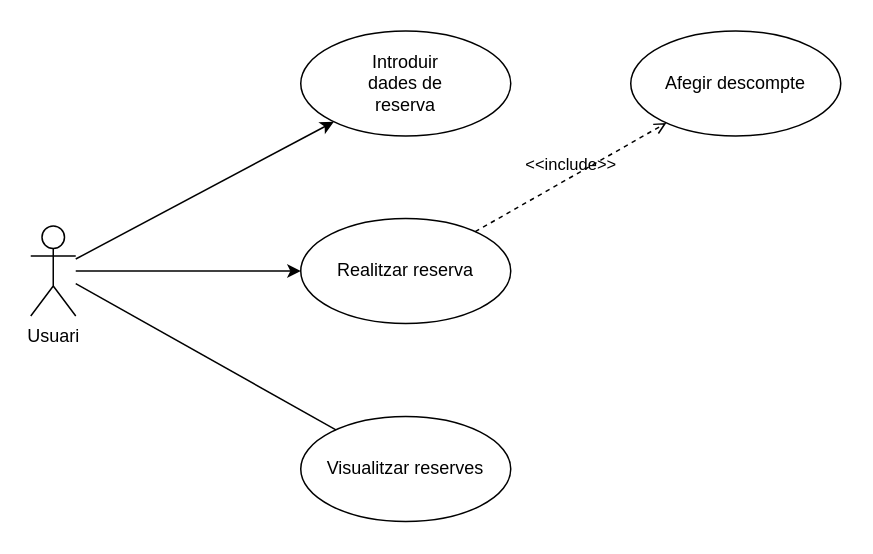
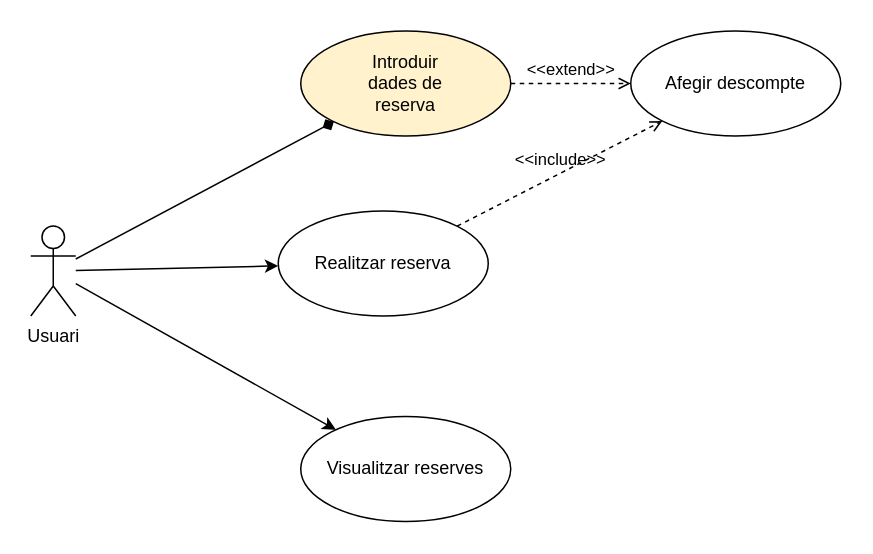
(406, 83) -> (406, 83)
none -> (569, 83)
(324, 127) -> (323, 127)
(406, 271) -> (383, 263)
(329, 426) -> (326, 424)
